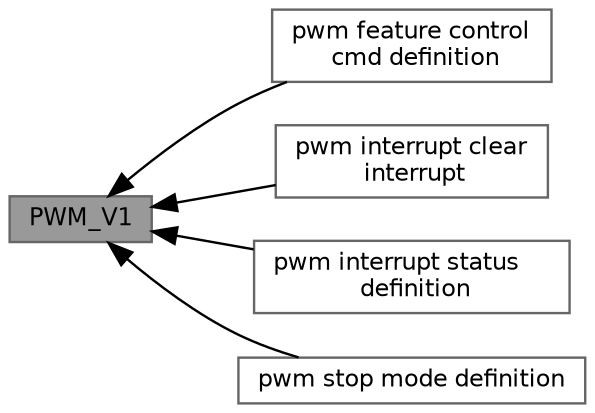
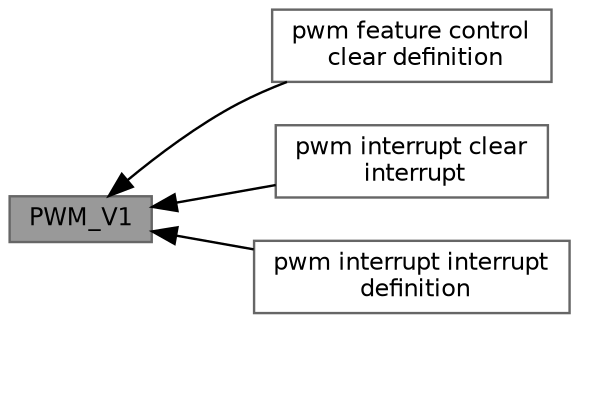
(412, 46) -> (412, 46)
(412, 277) -> (412, 277)
(412, 381) -> none
